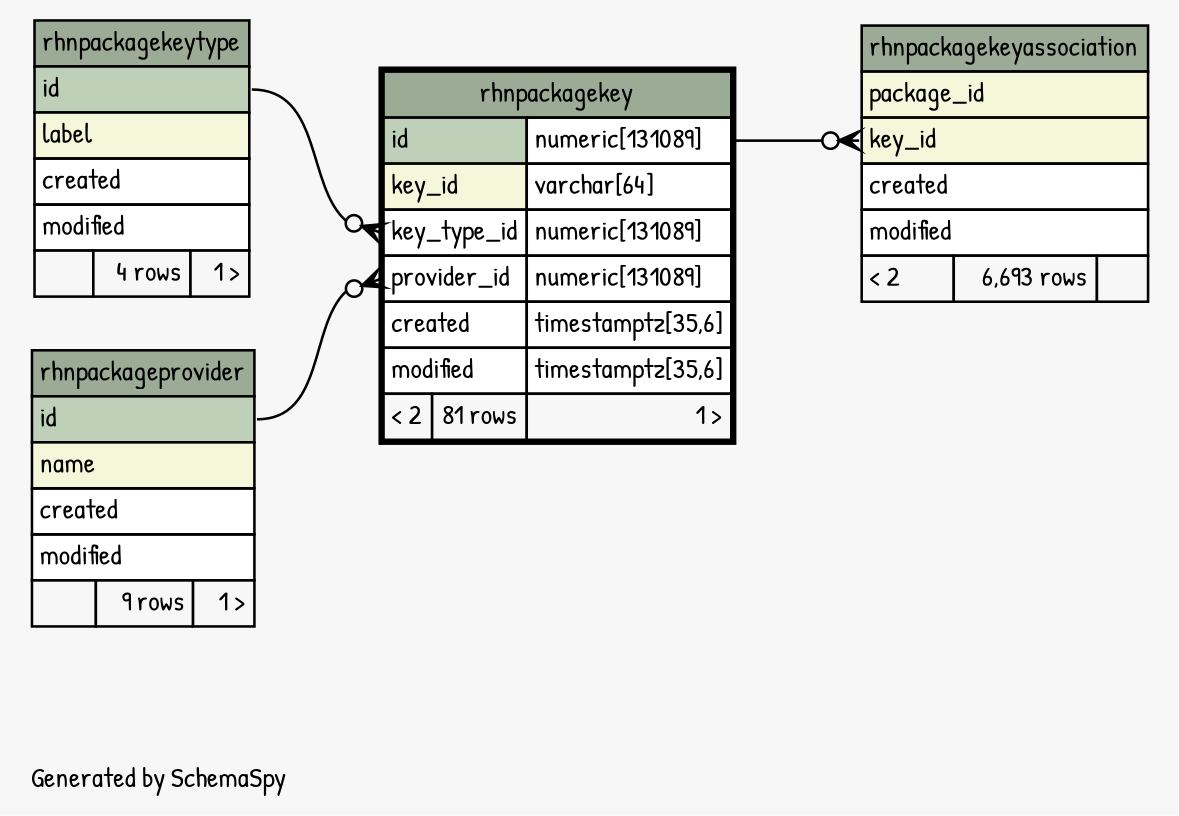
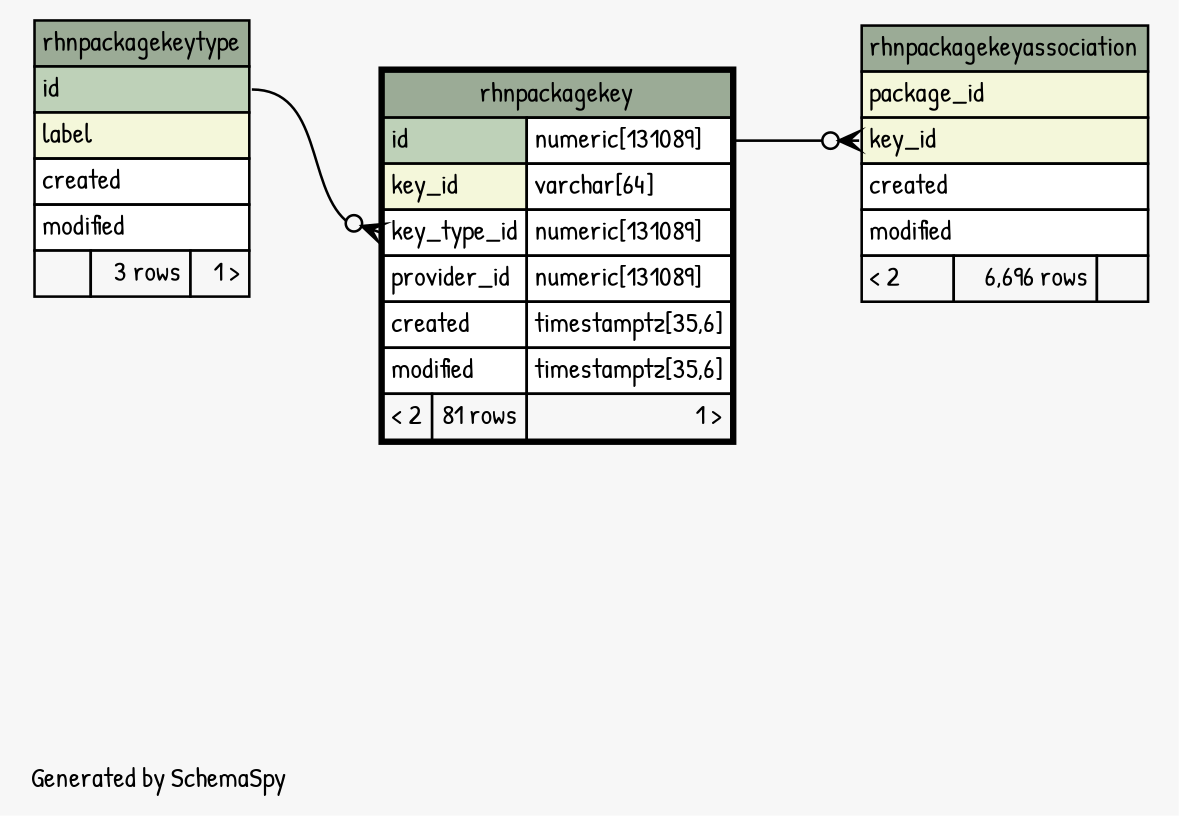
(150, 272) -> (148, 272)
(1036, 277) -> (1037, 277)
(142, 488) -> none
